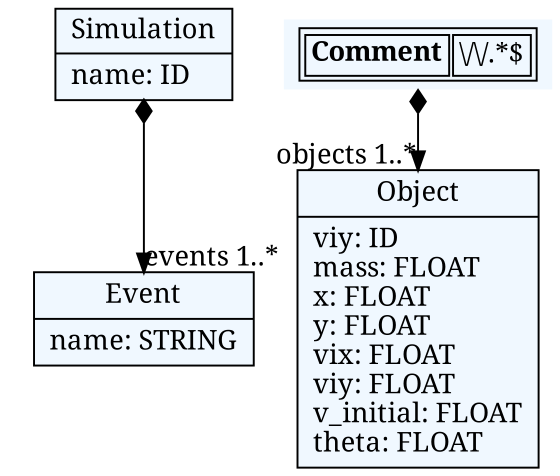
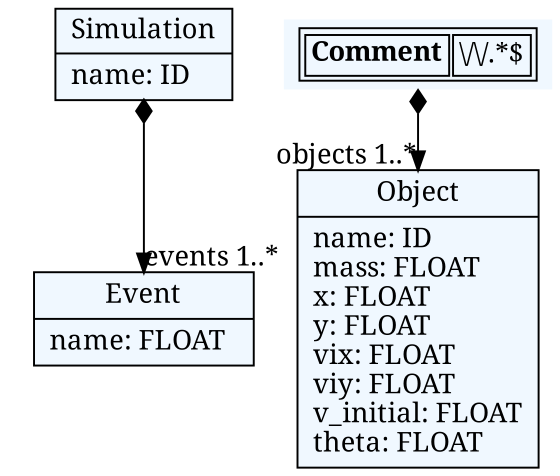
(357, 239) -> (373, 239)
(144, 341) -> (138, 341)
